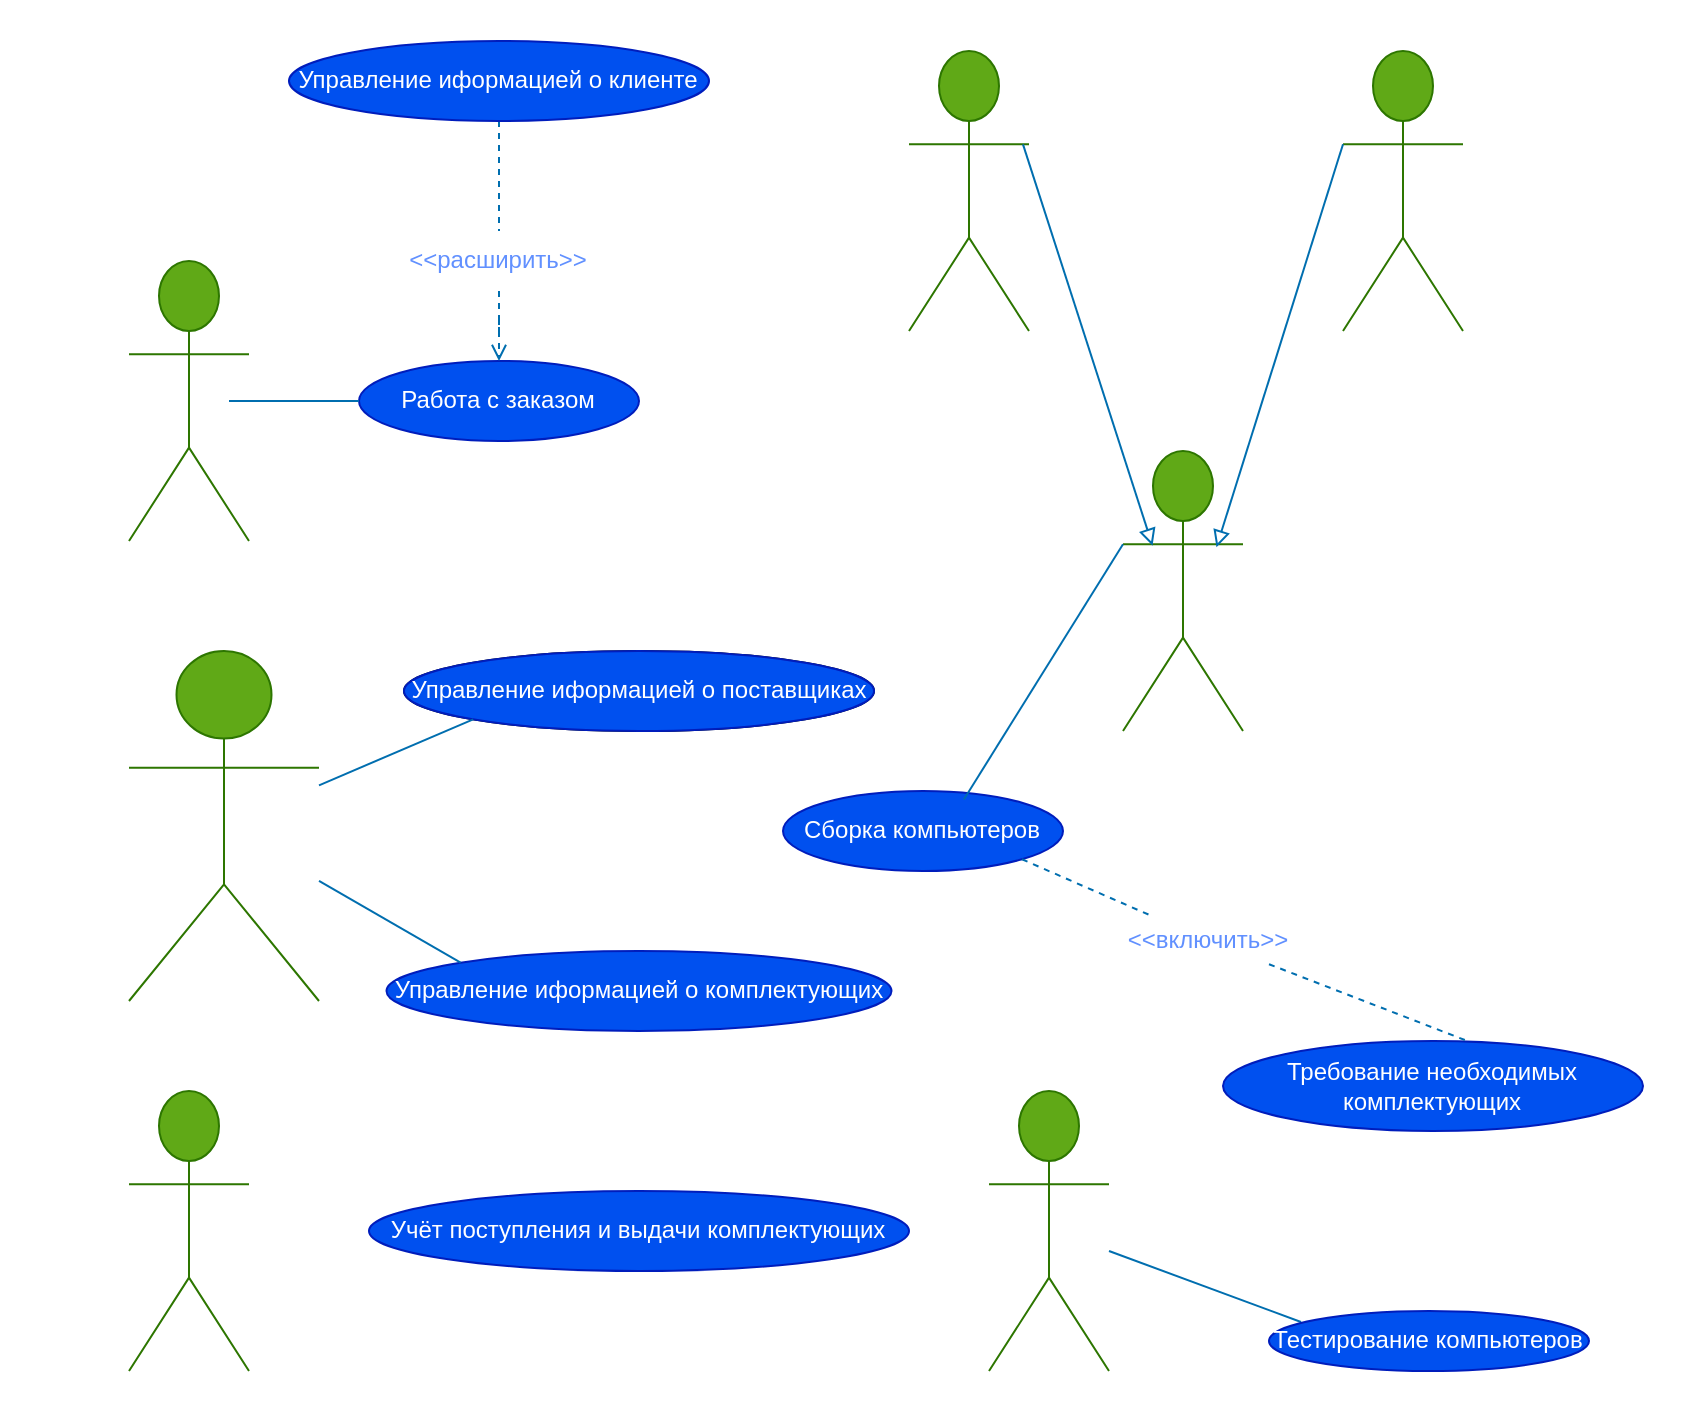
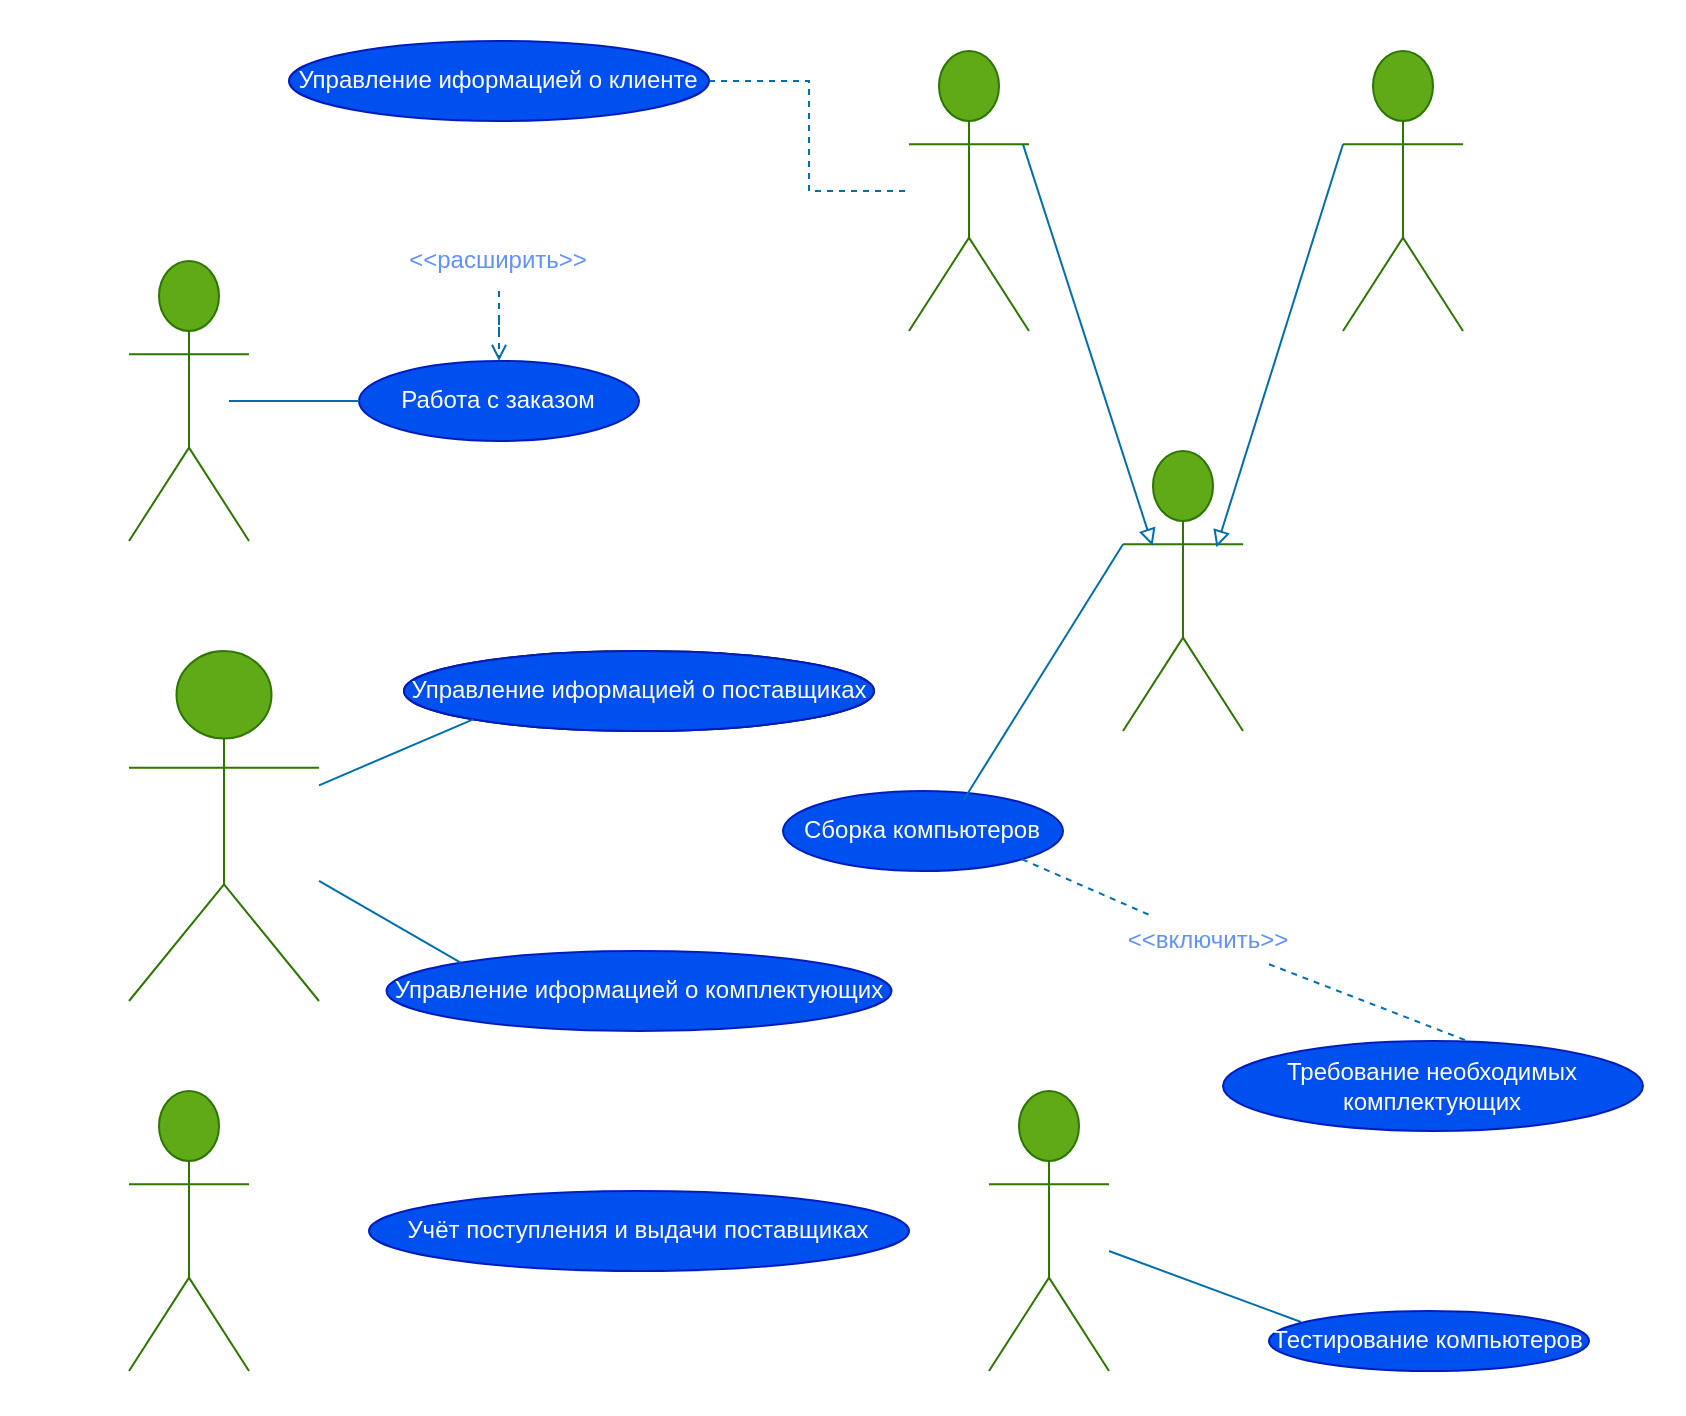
(499, 176) -> (809, 135)
(639, 1231) -> (639, 1231)
